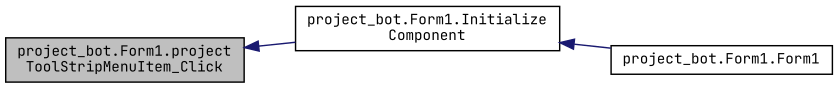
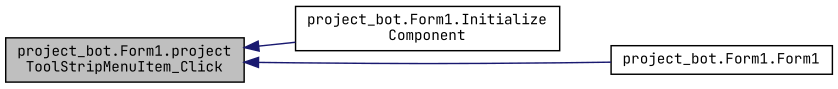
(593, 46) -> (435, 64)
